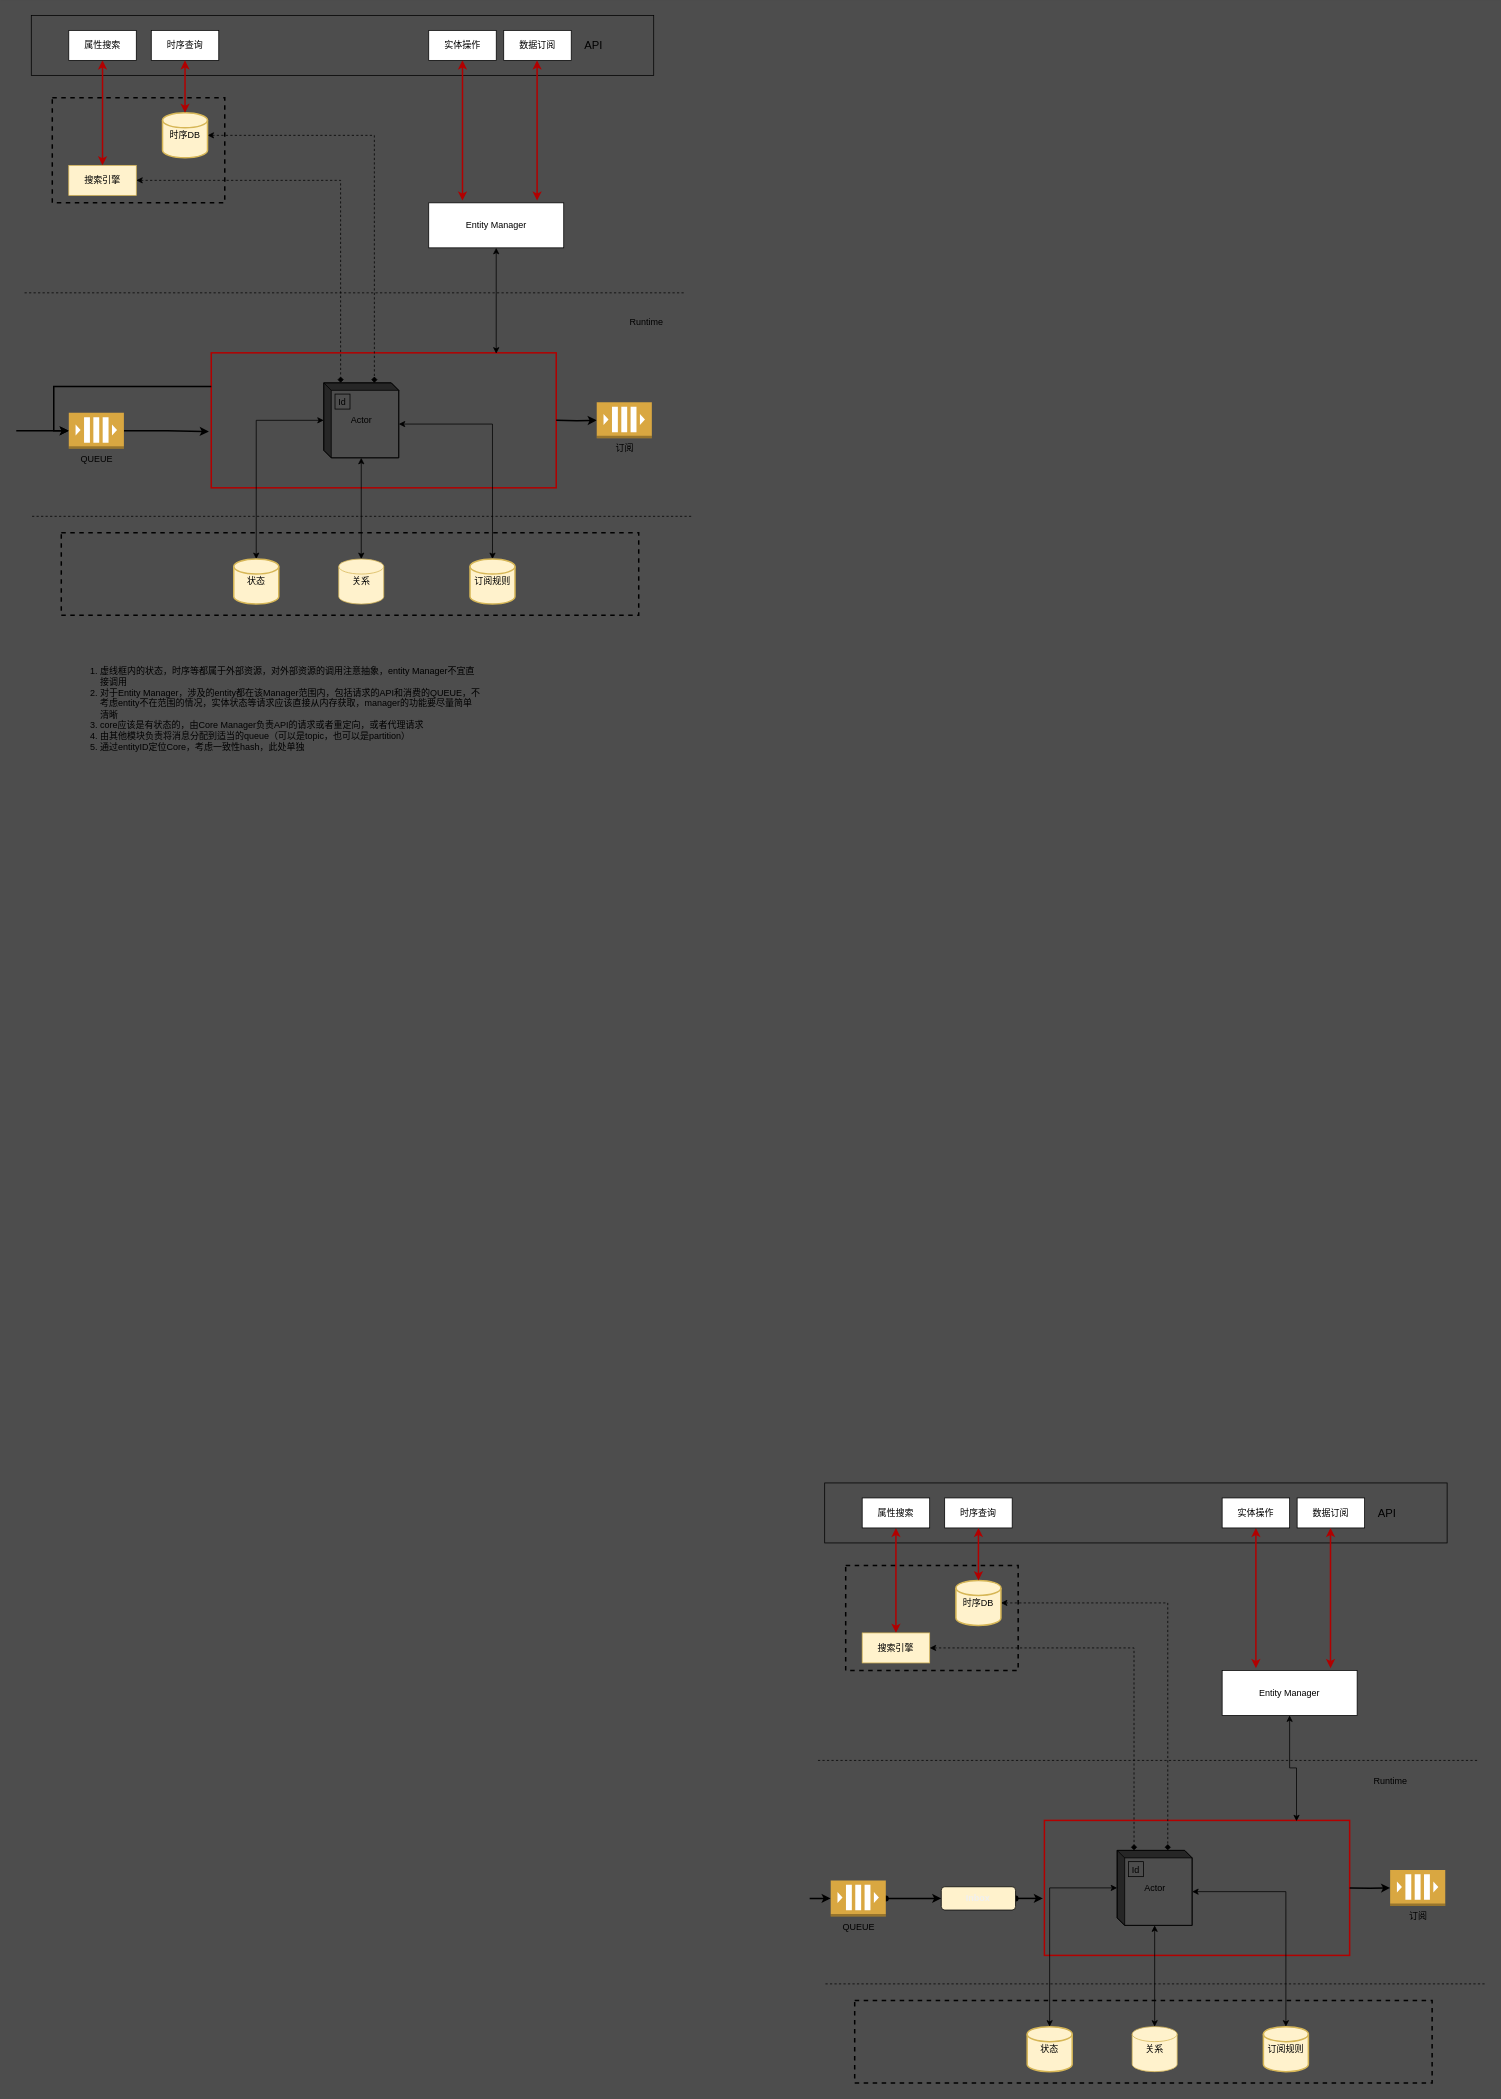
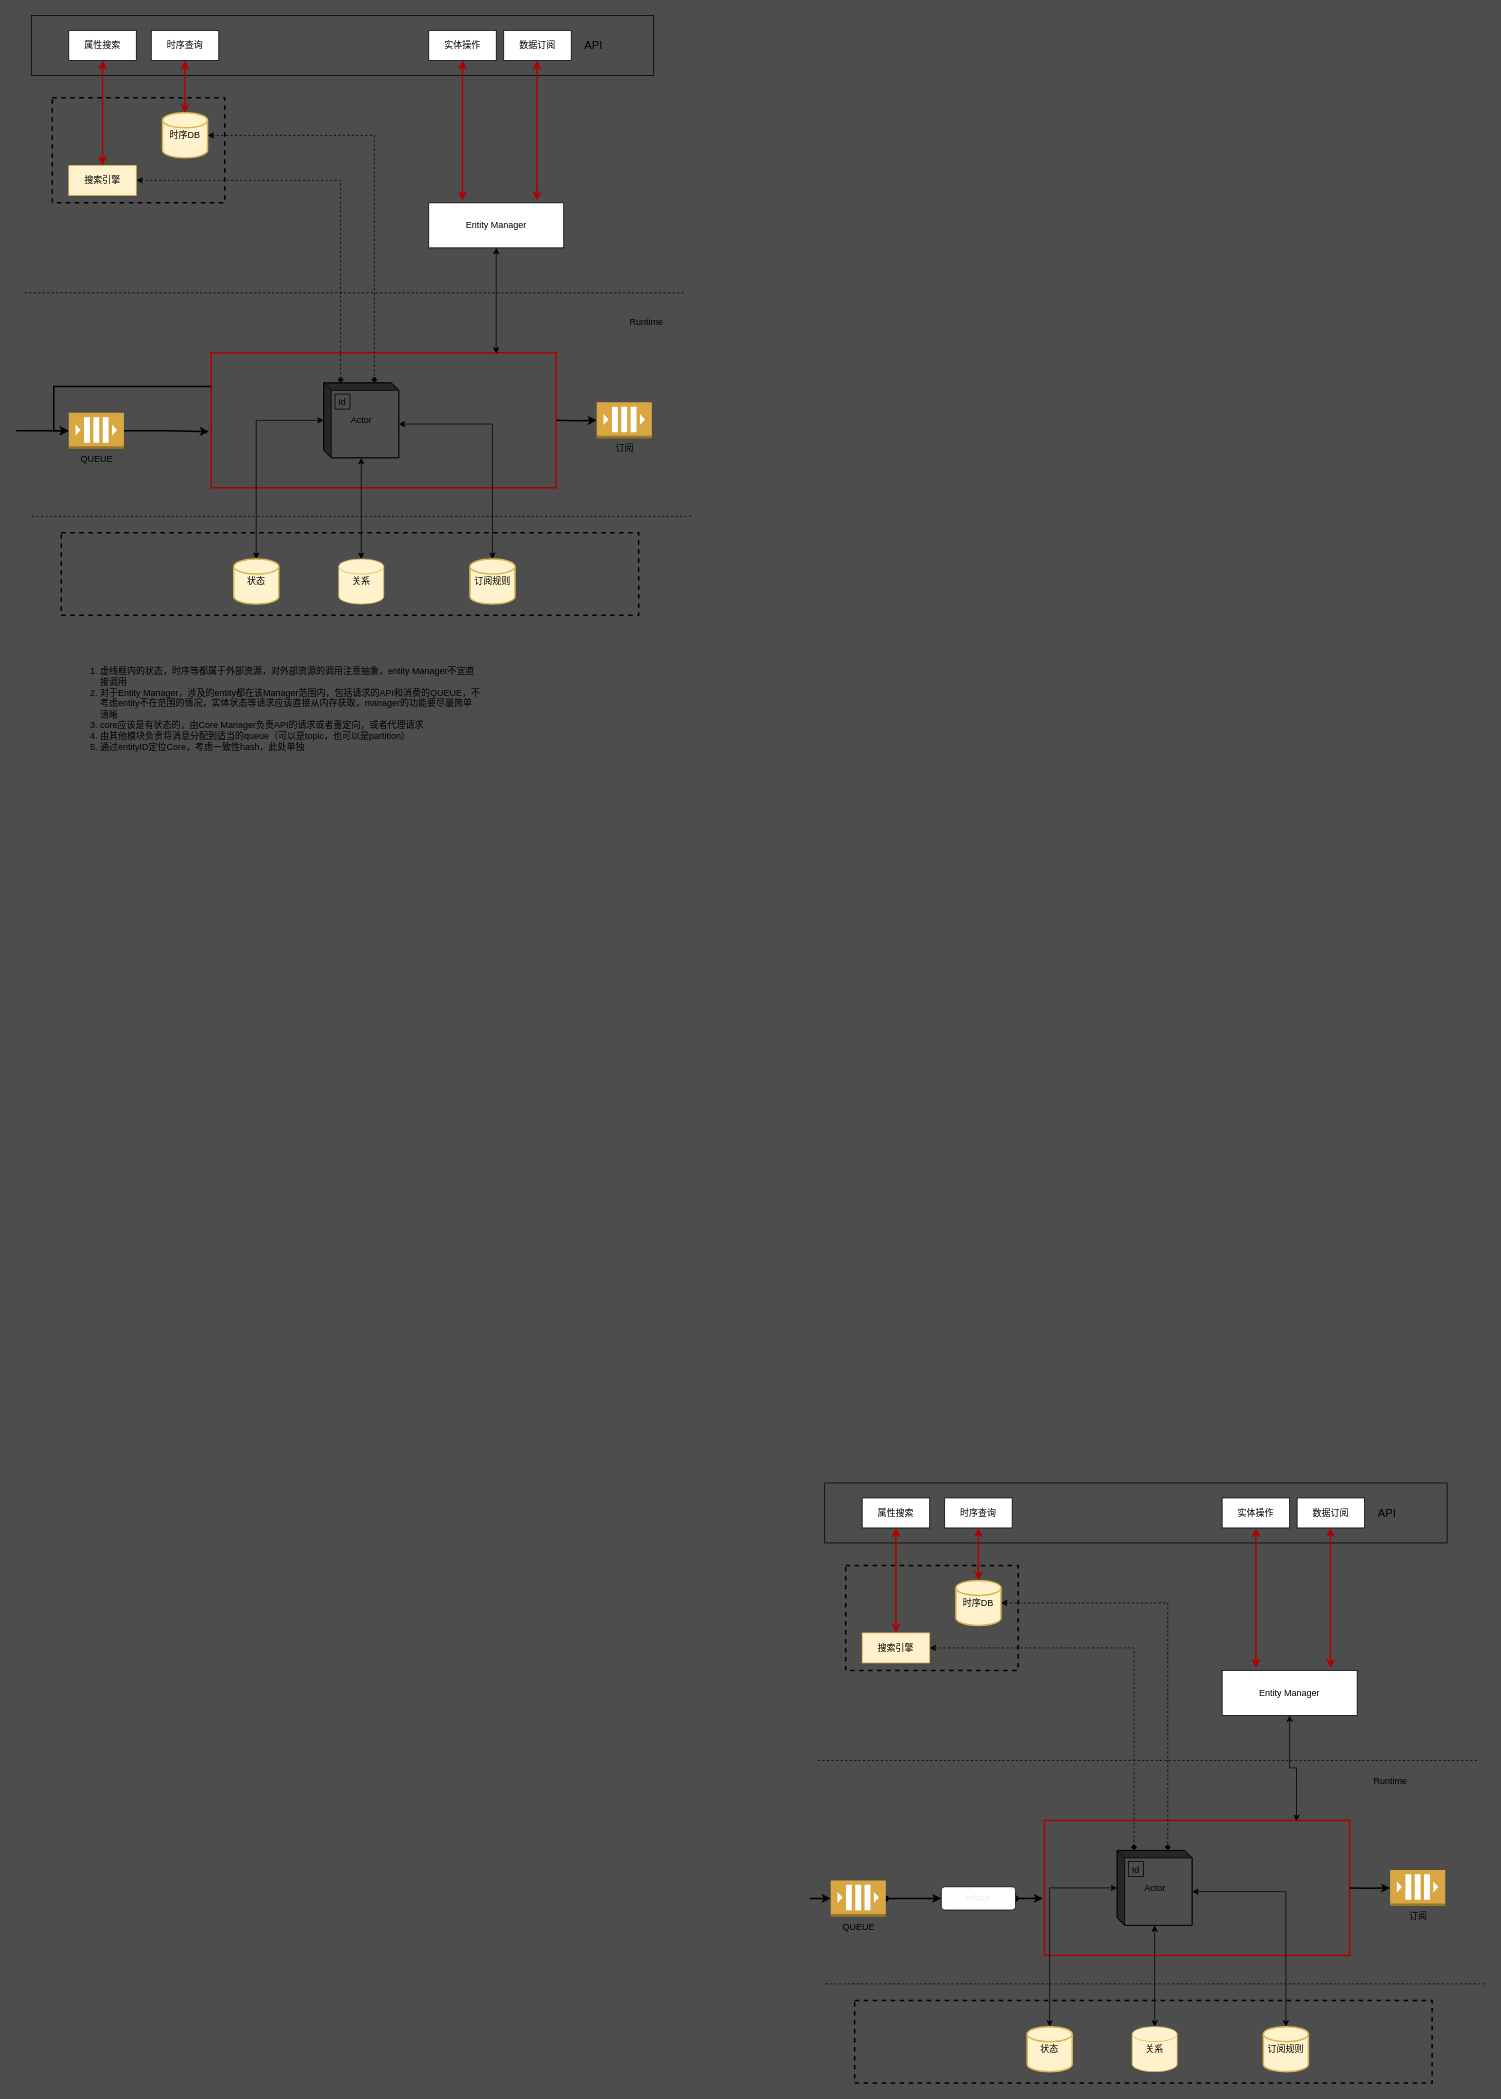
(978, 1899) -> (978, 1899)
